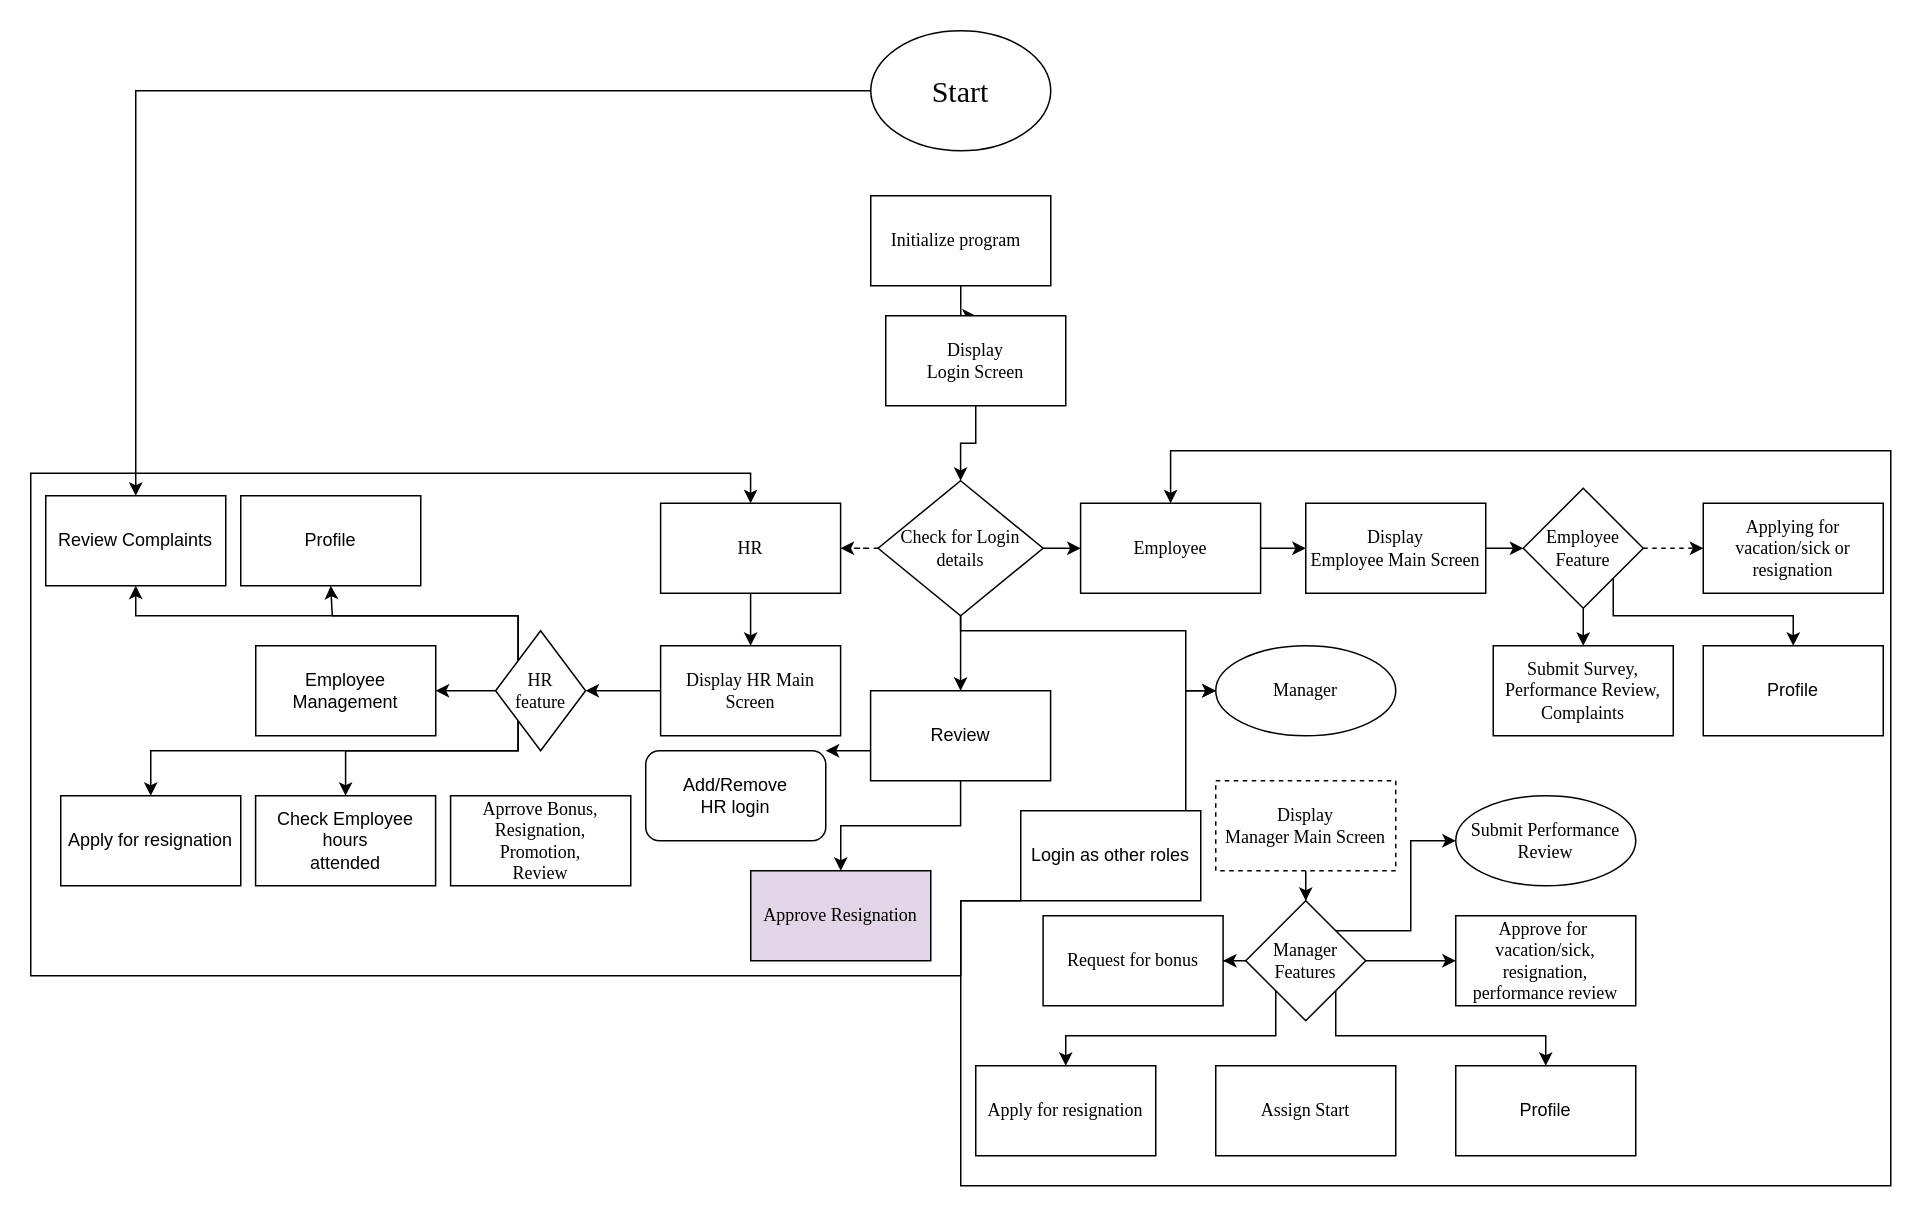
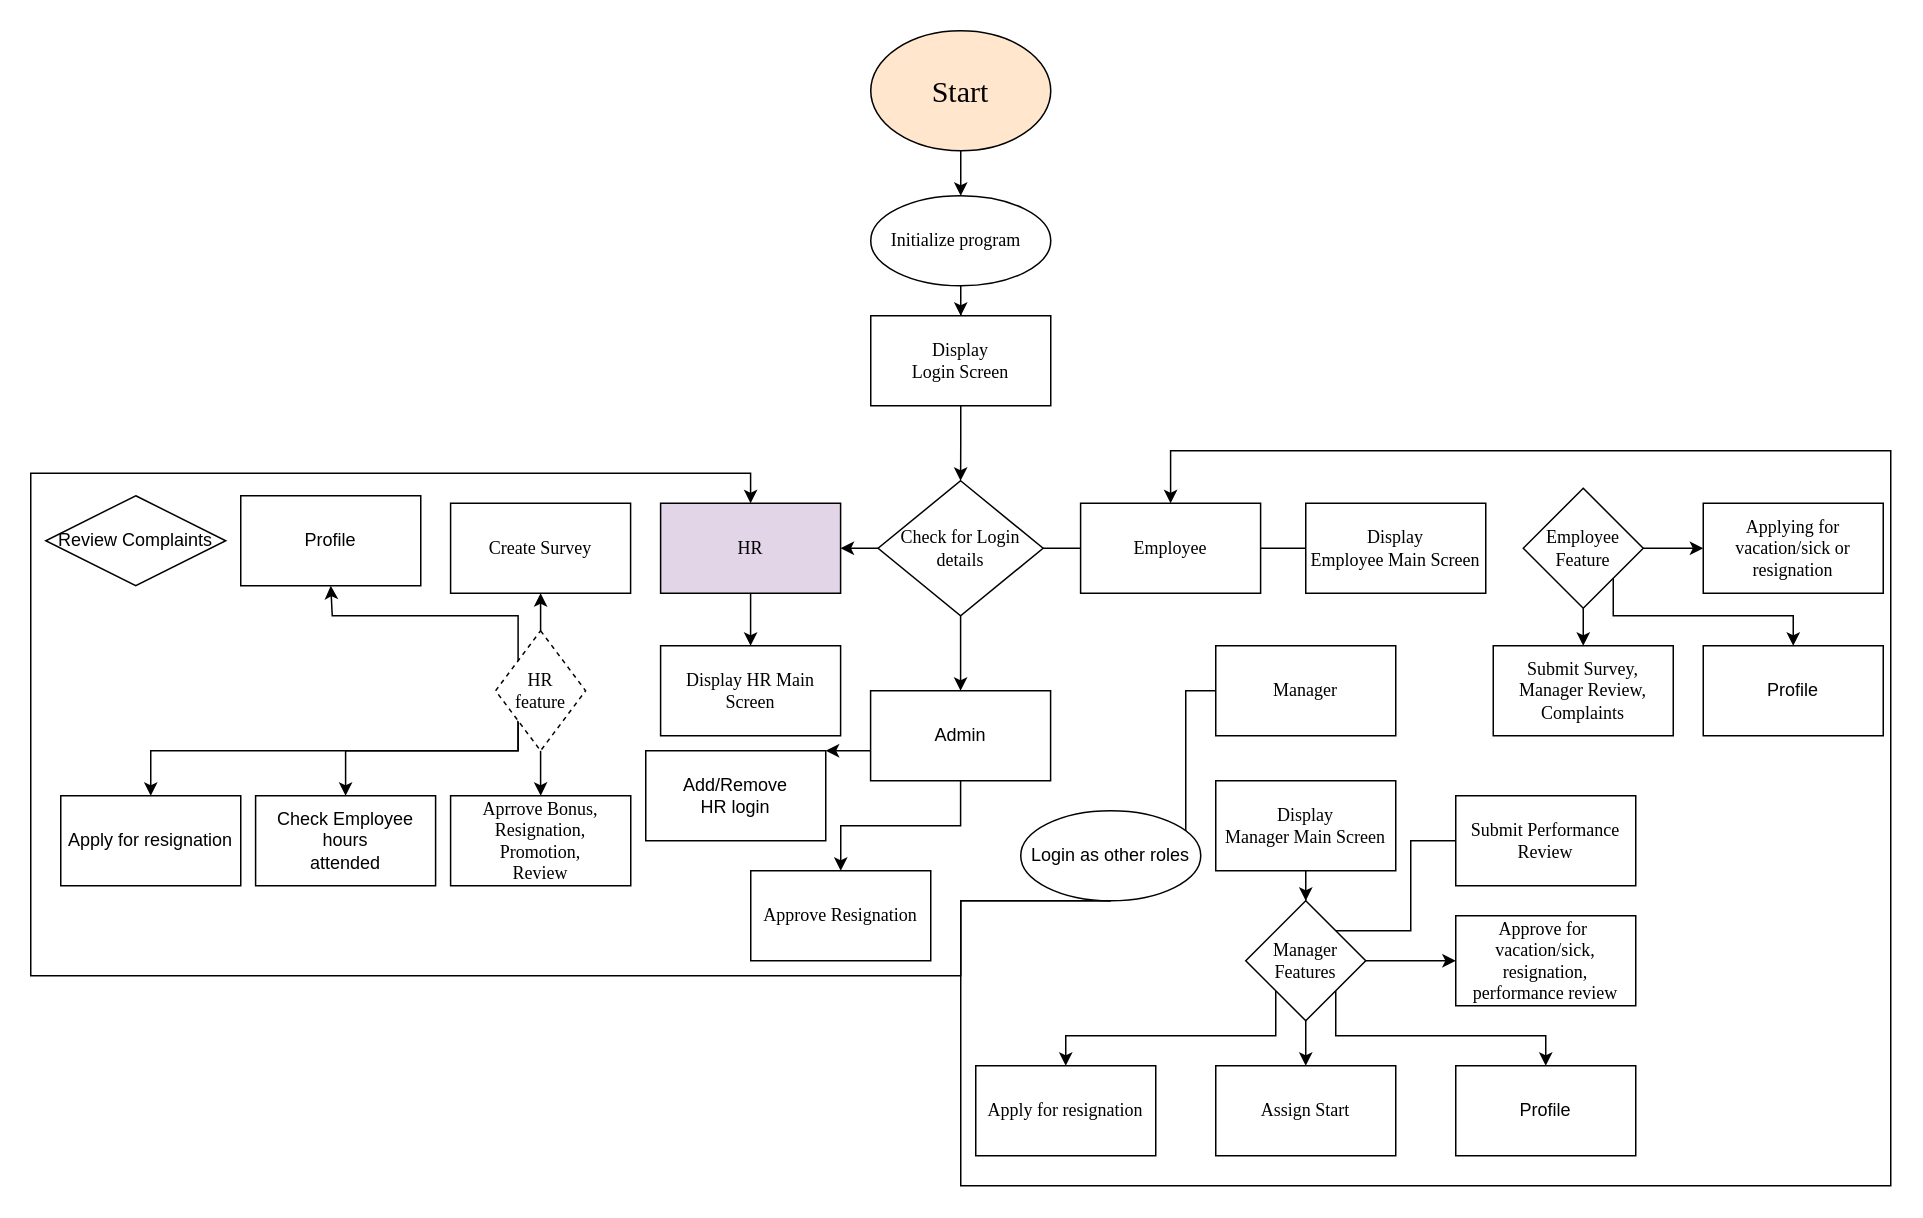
(306, 91) -> (961, 179)
(961, 91) -> (961, 91)
(961, 241) -> (961, 241)
(976, 361) -> (961, 361)
(136, 541) -> (136, 541)
none -> (541, 548)
(751, 548) -> (751, 548)
(855, 548) -> (855, 548)
(1069, 548) -> (1073, 548)
(1294, 548) -> (1298, 548)
(1510, 548) -> none
(1667, 548) -> (1667, 548)
none -> (541, 607)
(224, 616) -> none
(1103, 631) -> none
(346, 691) -> none
(471, 691) -> none
(541, 691) -> (541, 691)
(628, 691) -> none
(1306, 691) -> (1306, 691)
(1583, 691) -> (1583, 691)
(961, 736) -> (961, 736)
none -> (541, 768)
(736, 796) -> (736, 796)
(1186, 810) -> (1211, 691)
(1306, 826) -> (1306, 826)
(1444, 841) -> (1448, 841)
(1546, 841) -> (1546, 841)
(1111, 856) -> (1111, 856)
(841, 916) -> (841, 916)
(1133, 961) -> none
(1233, 961) -> none
none -> (1306, 1038)
